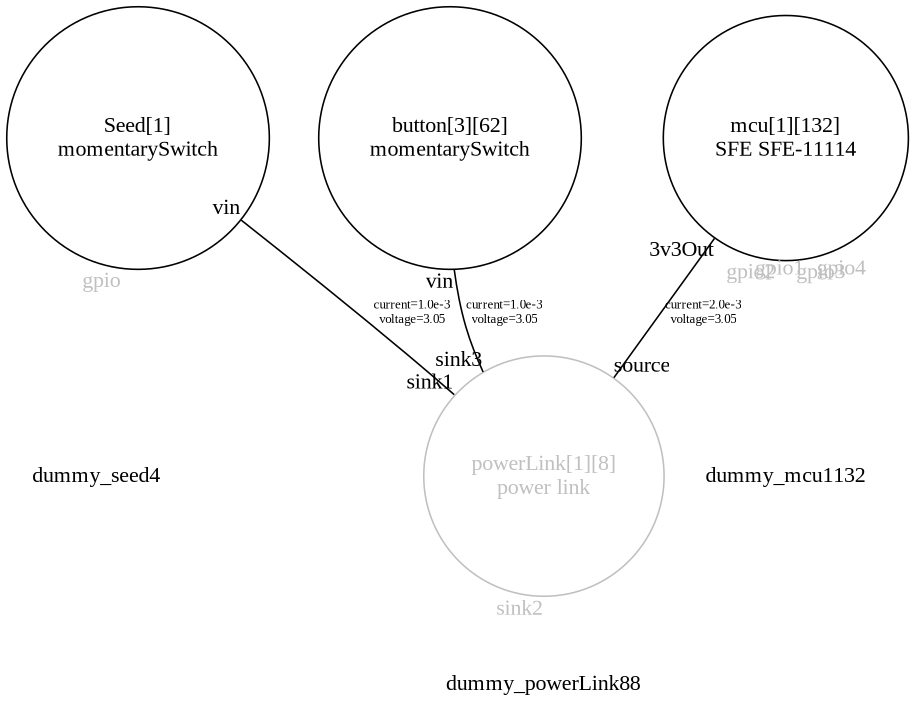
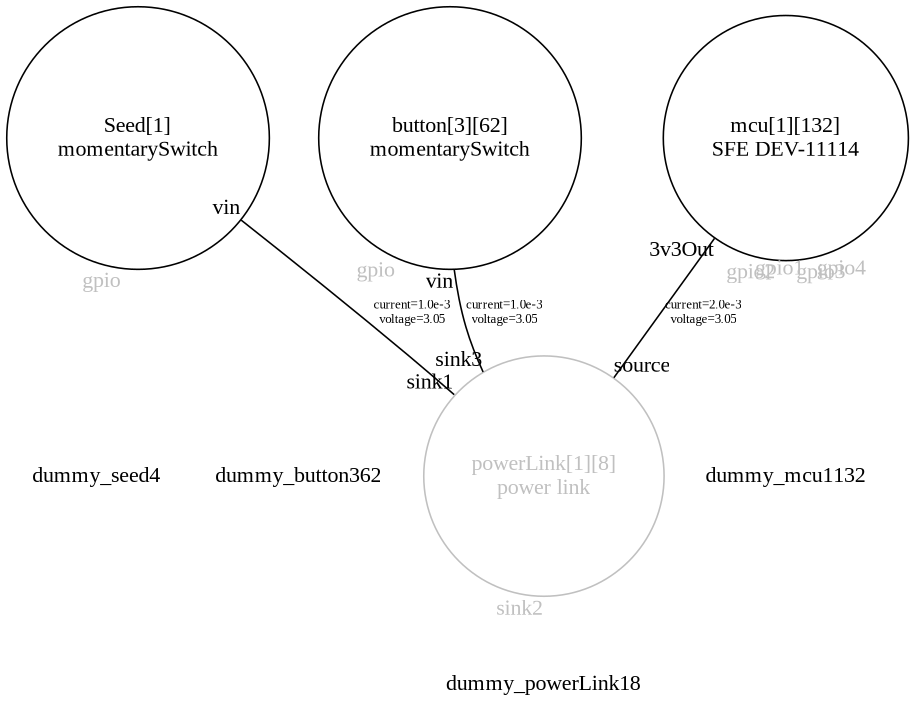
(786, 138) -> (786, 138)
none -> (299, 476)
(544, 684) -> (544, 684)
